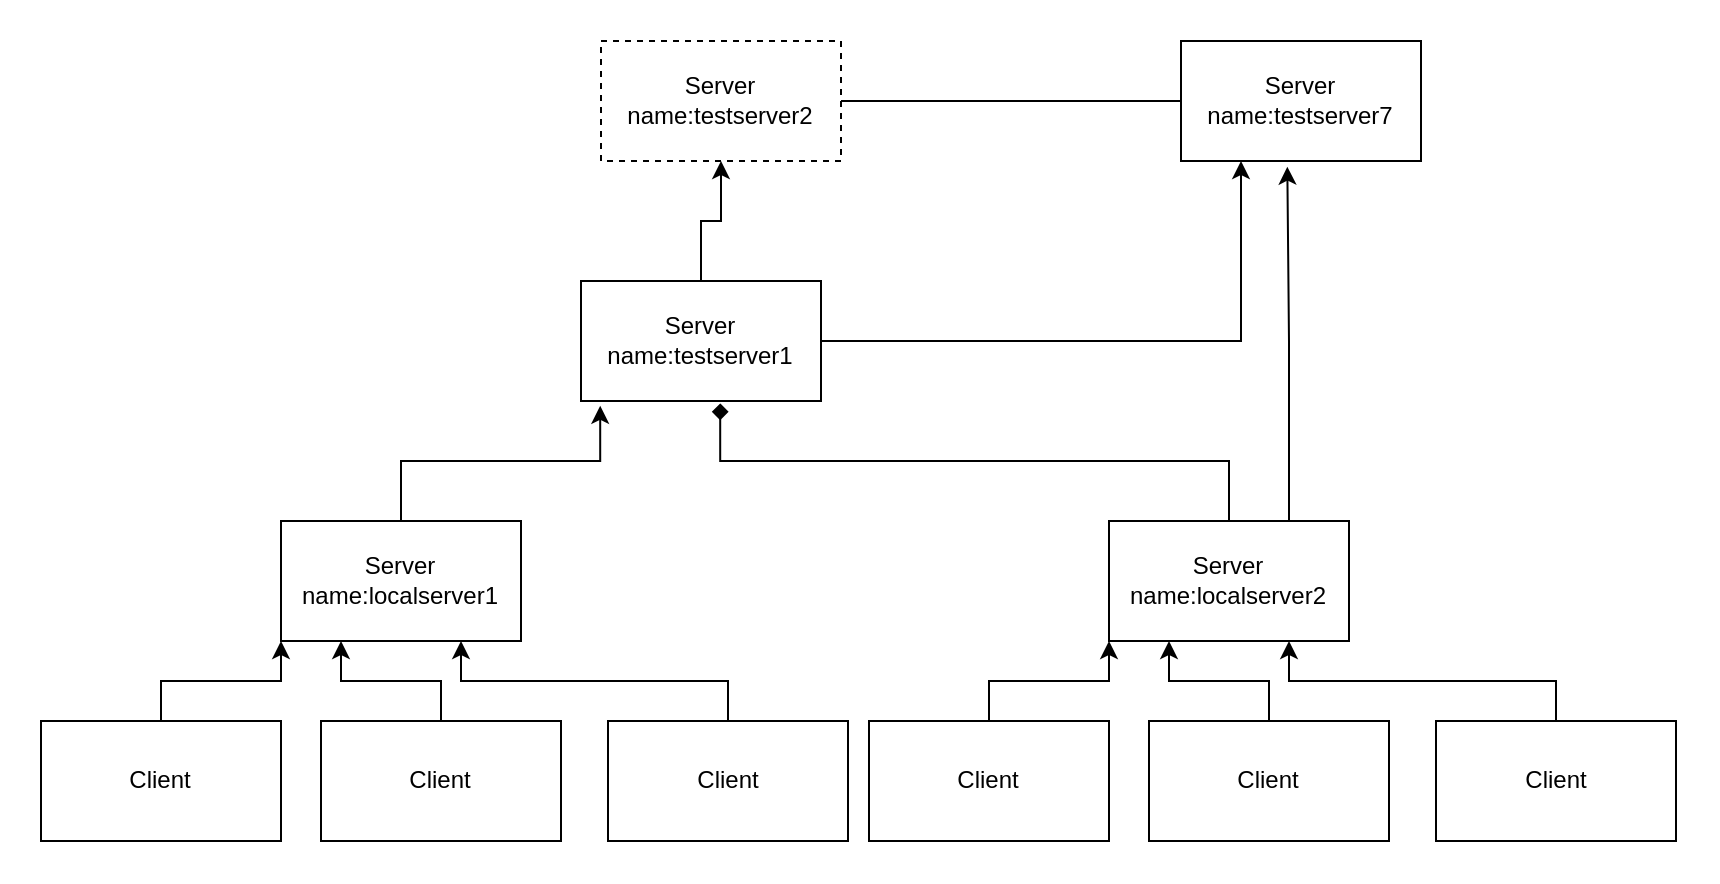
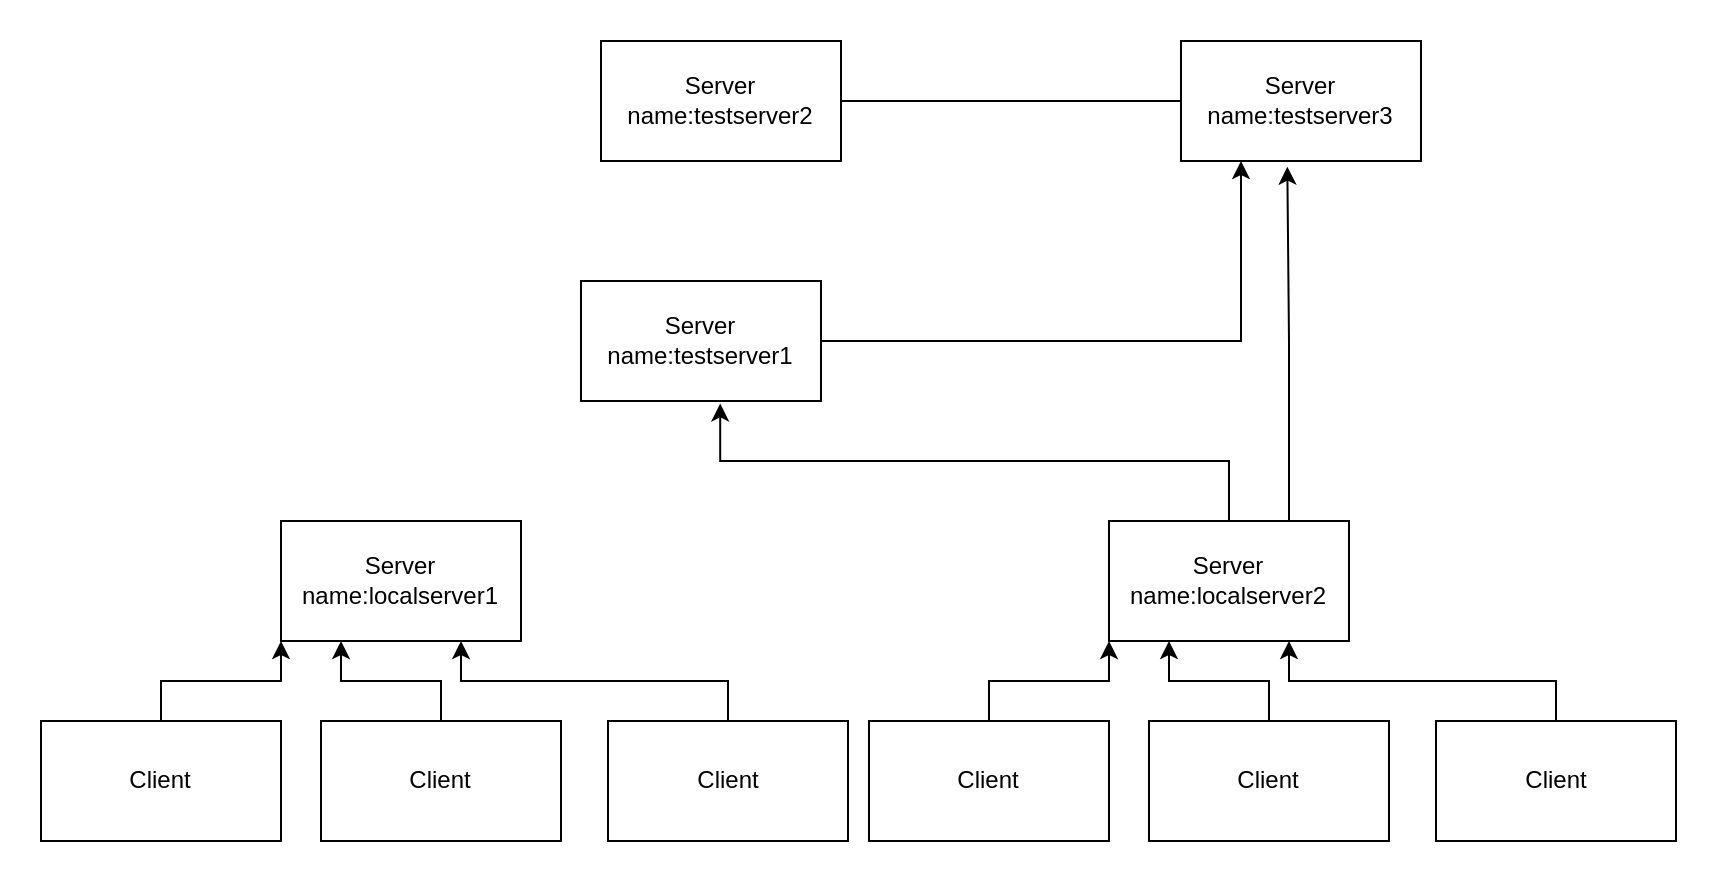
(721, 101) -> (721, 101)
(1301, 101) -> (1301, 101)
(704, 221) -> none
(720, 420) -> (720, 418)
(491, 461) -> none
